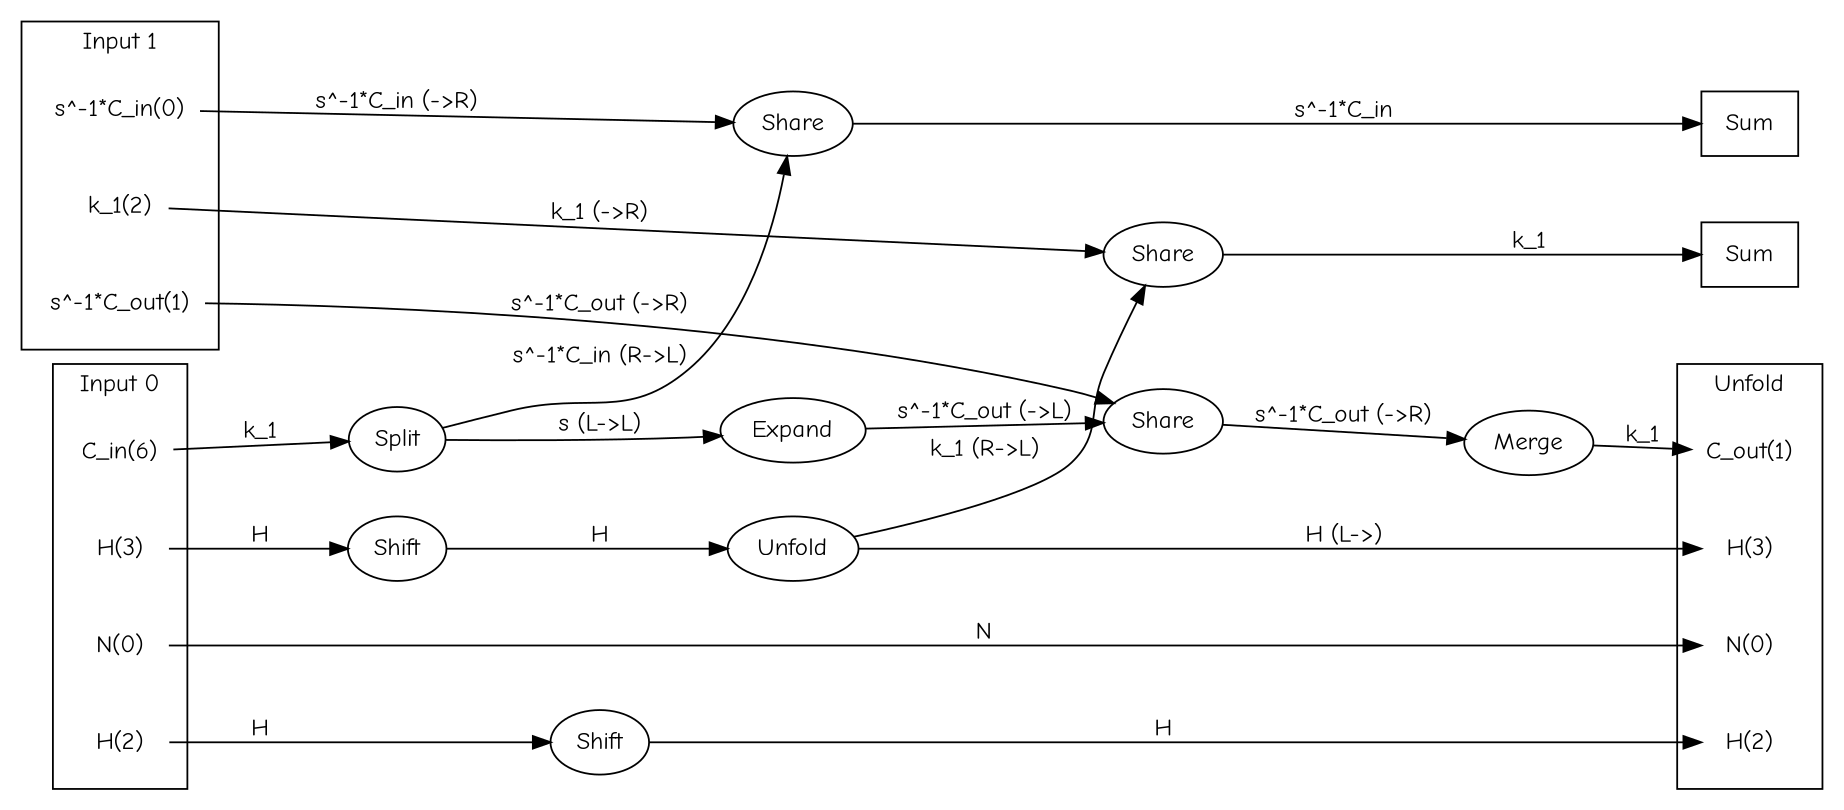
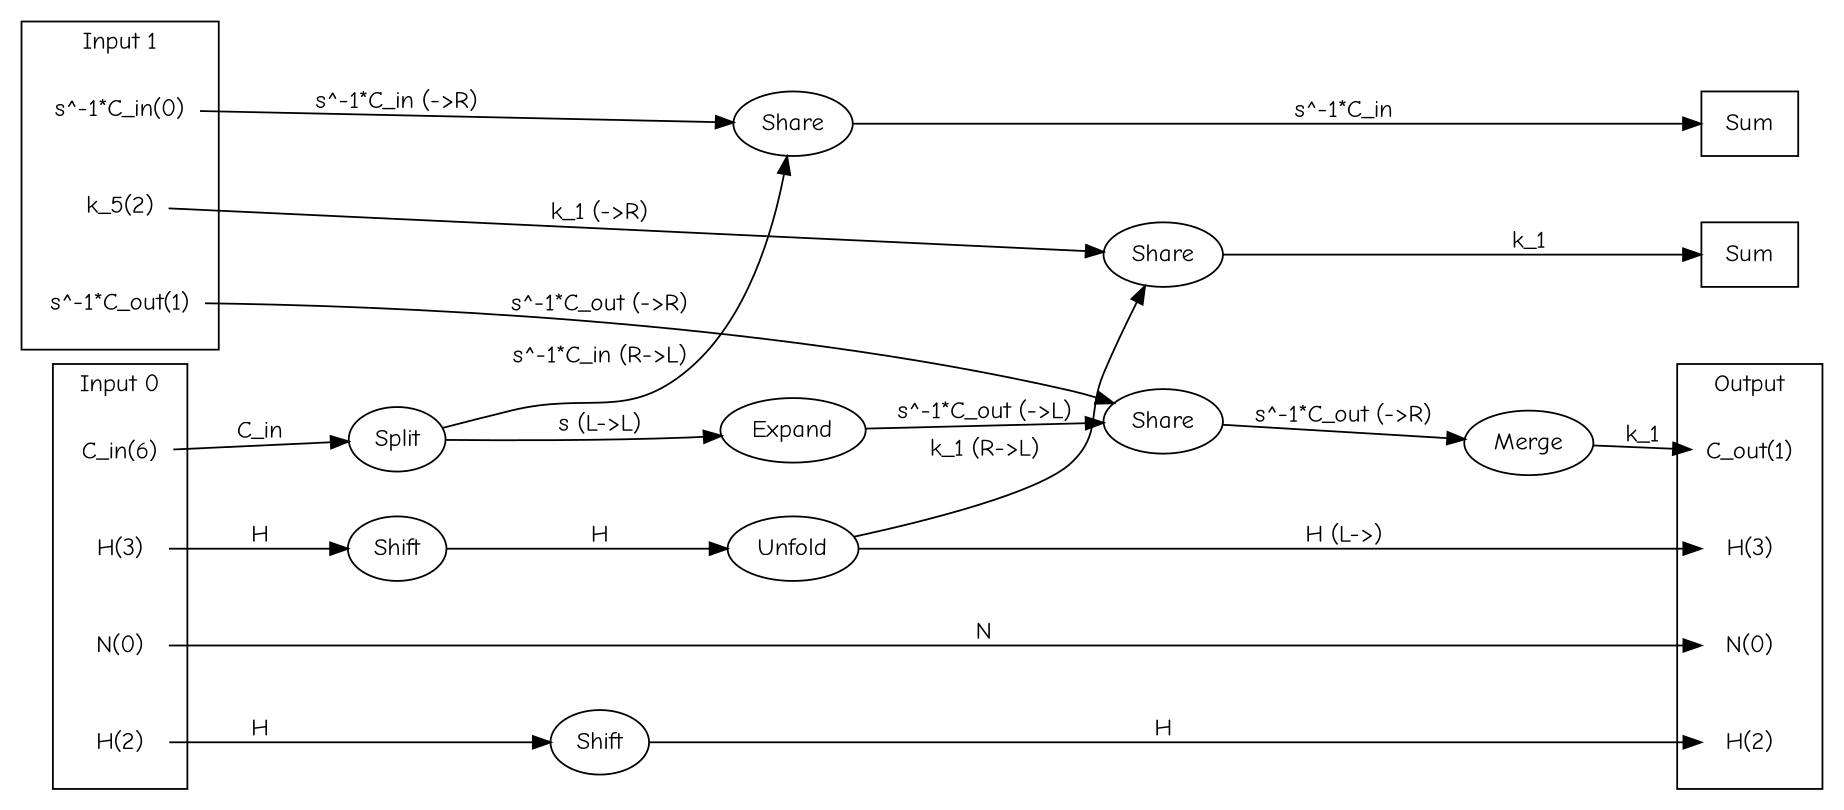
(120, 206) -> (120, 206)
(1750, 385) -> (1750, 385)
(260, 431) -> (260, 431)
